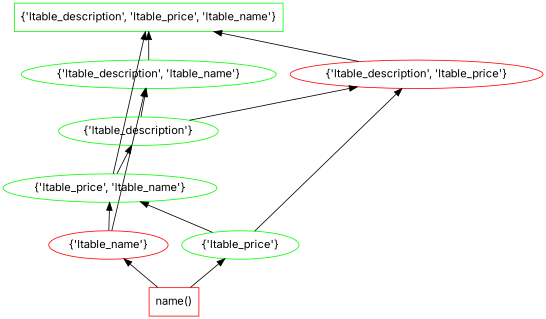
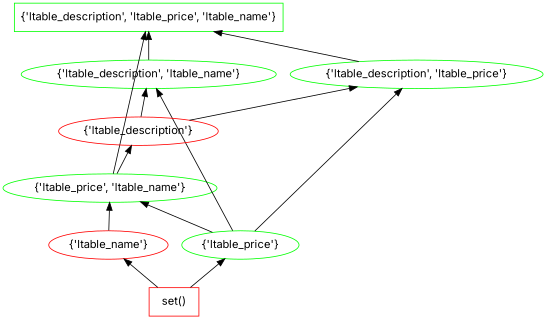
(417, 74) -> (417, 74)
(138, 131) -> (138, 131)
(128, 164) -> (196, 163)
(174, 302) -> (174, 302)
